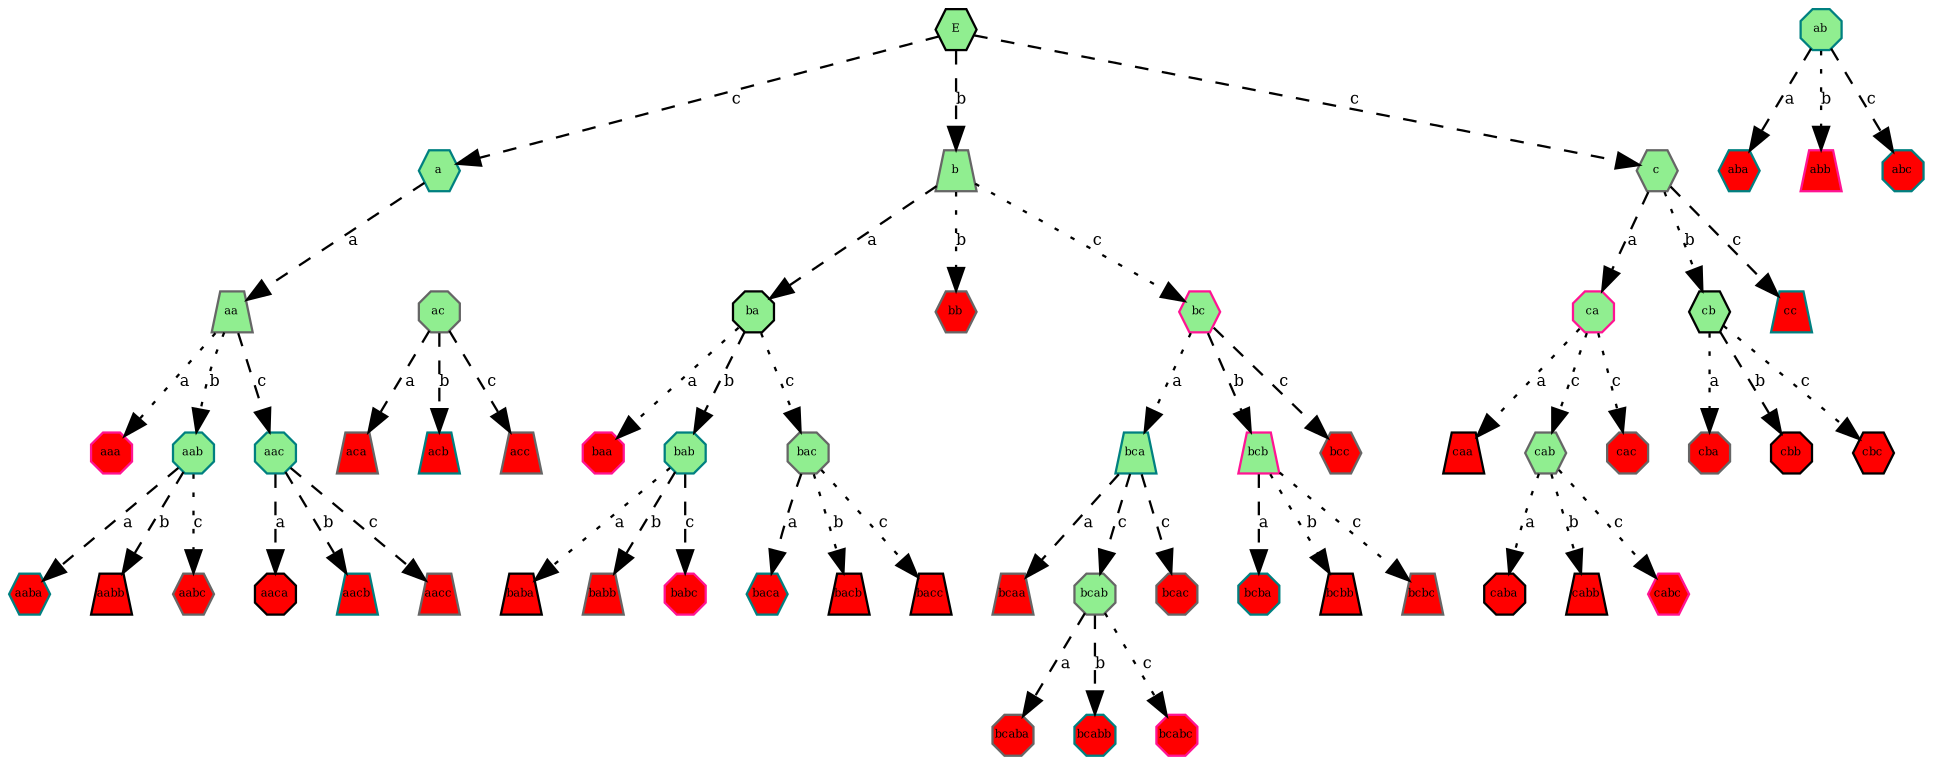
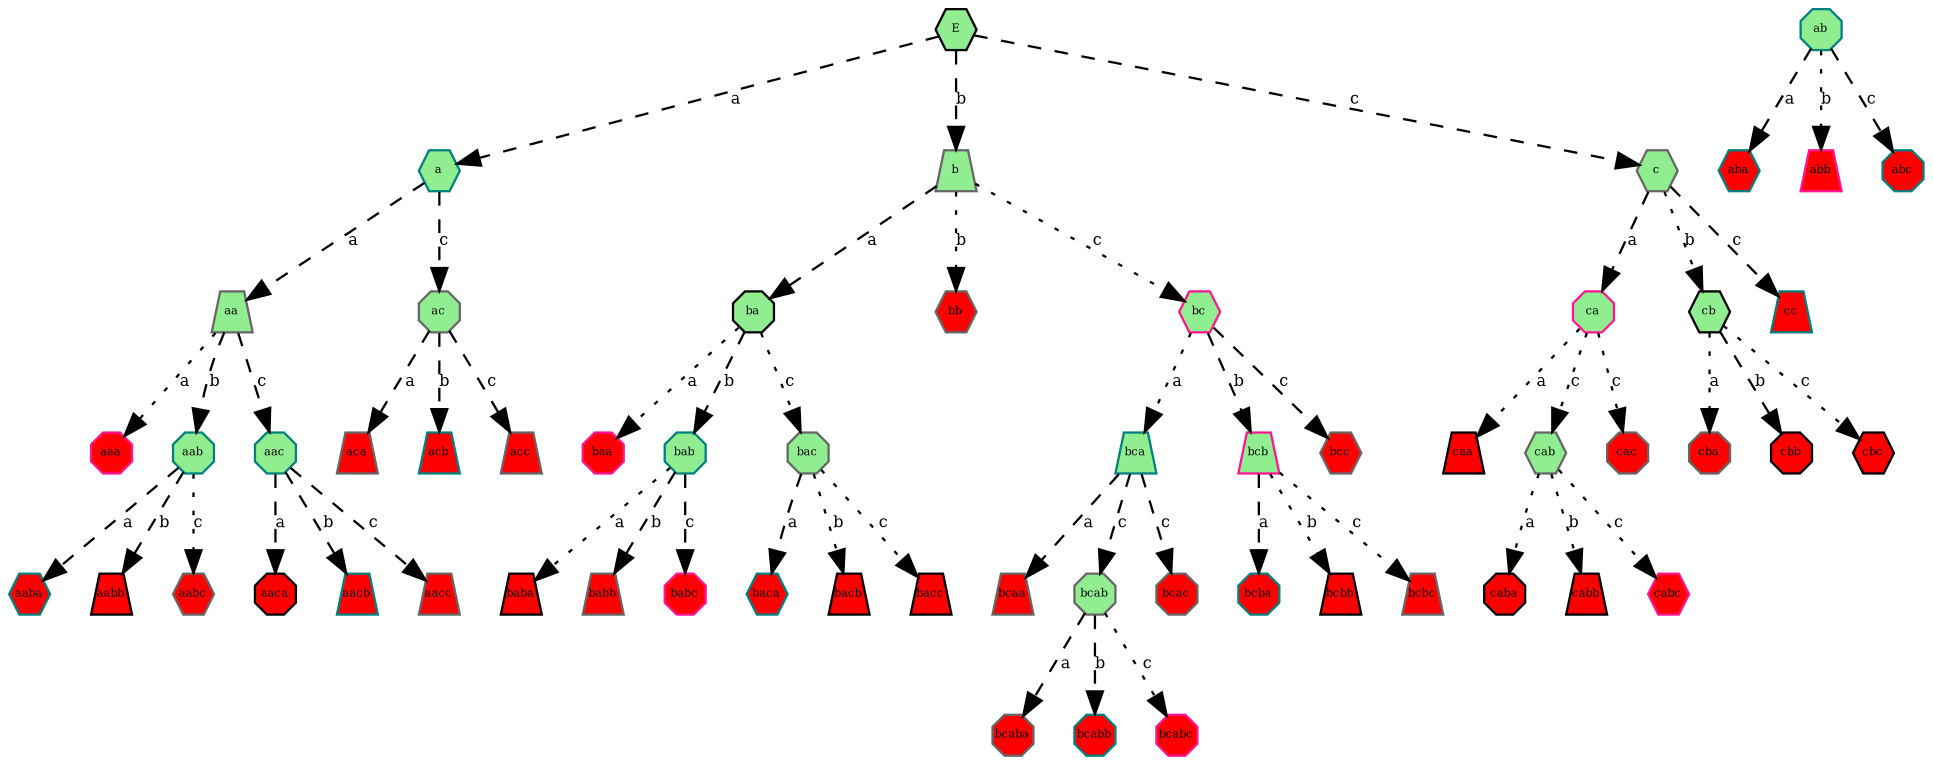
(736, 100) -> (736, 100)
none -> (439, 230)
(210, 370) -> (210, 370)
